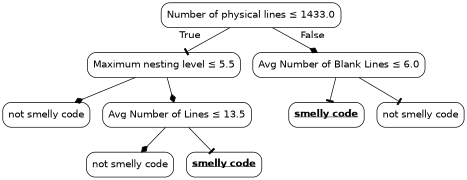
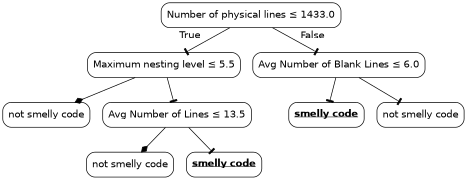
(291, 38) -> (293, 39)
(169, 86) -> (170, 88)
